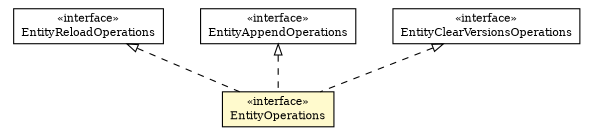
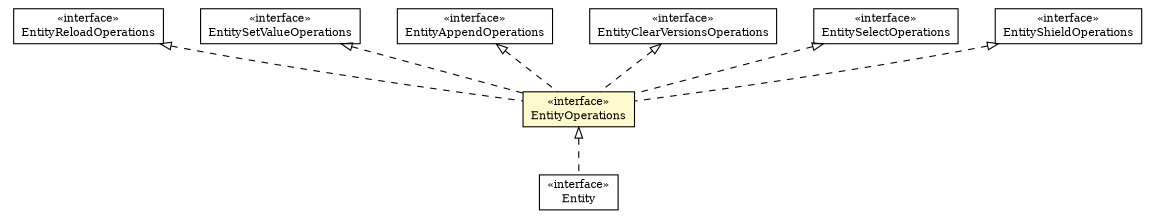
none -> (280, 26)
none -> (886, 26)
none -> (1068, 26)
none -> (579, 192)
